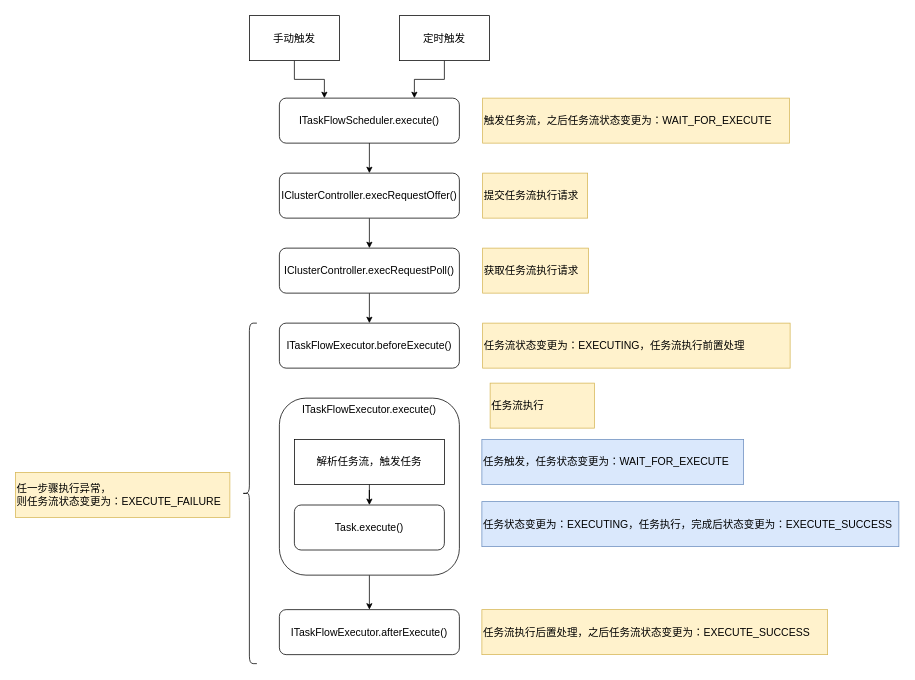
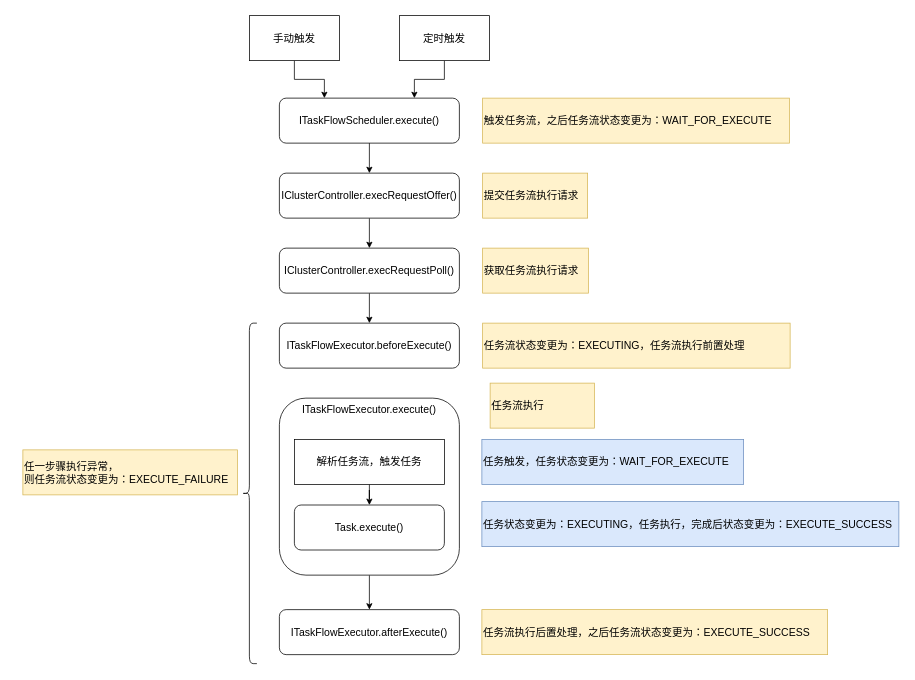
(123, 495) -> (130, 472)
